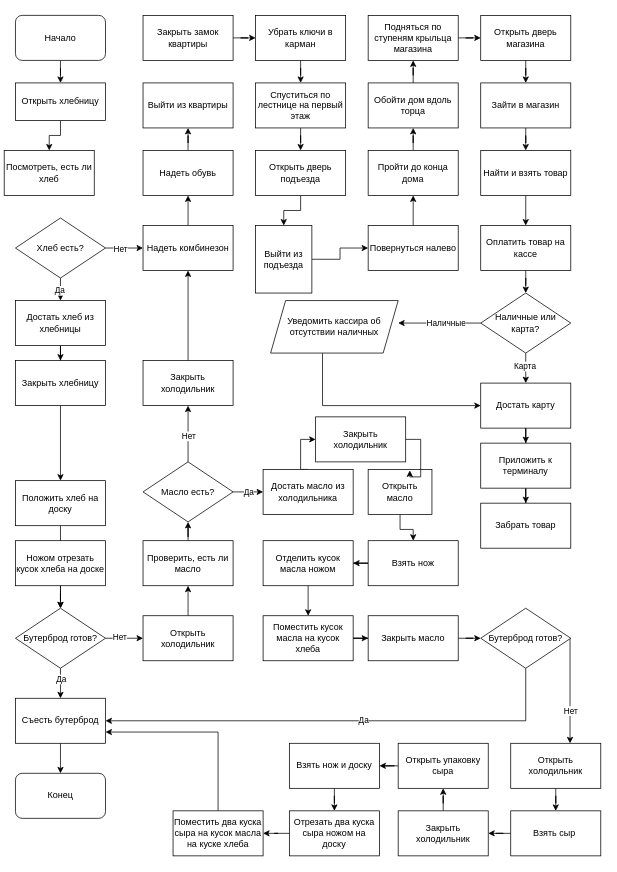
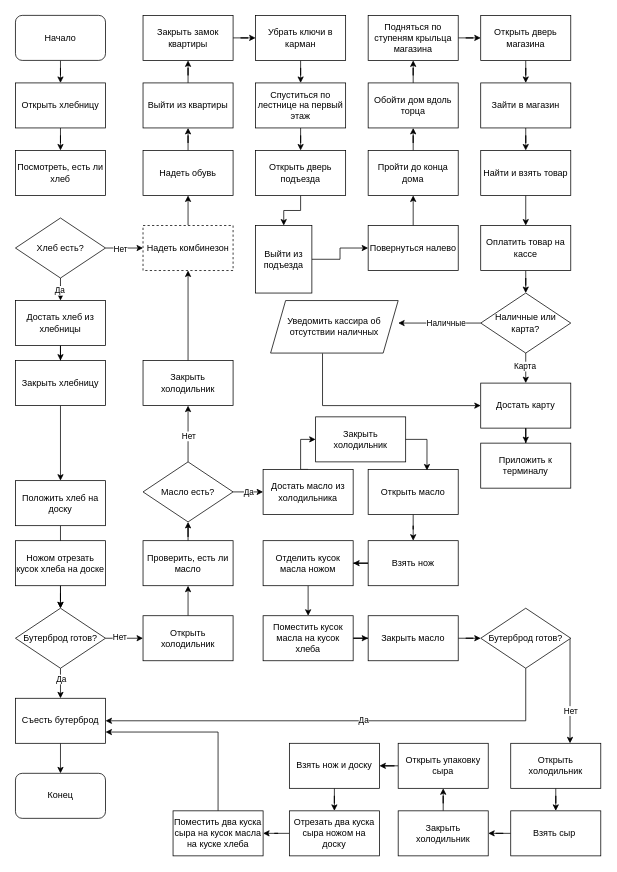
none -> (188, 72)
(60, 102) -> (60, 105)
(49, 173) -> (60, 173)
(188, 248) -> (188, 248)
(400, 492) -> (413, 492)
(525, 498) -> none
(525, 525) -> none
